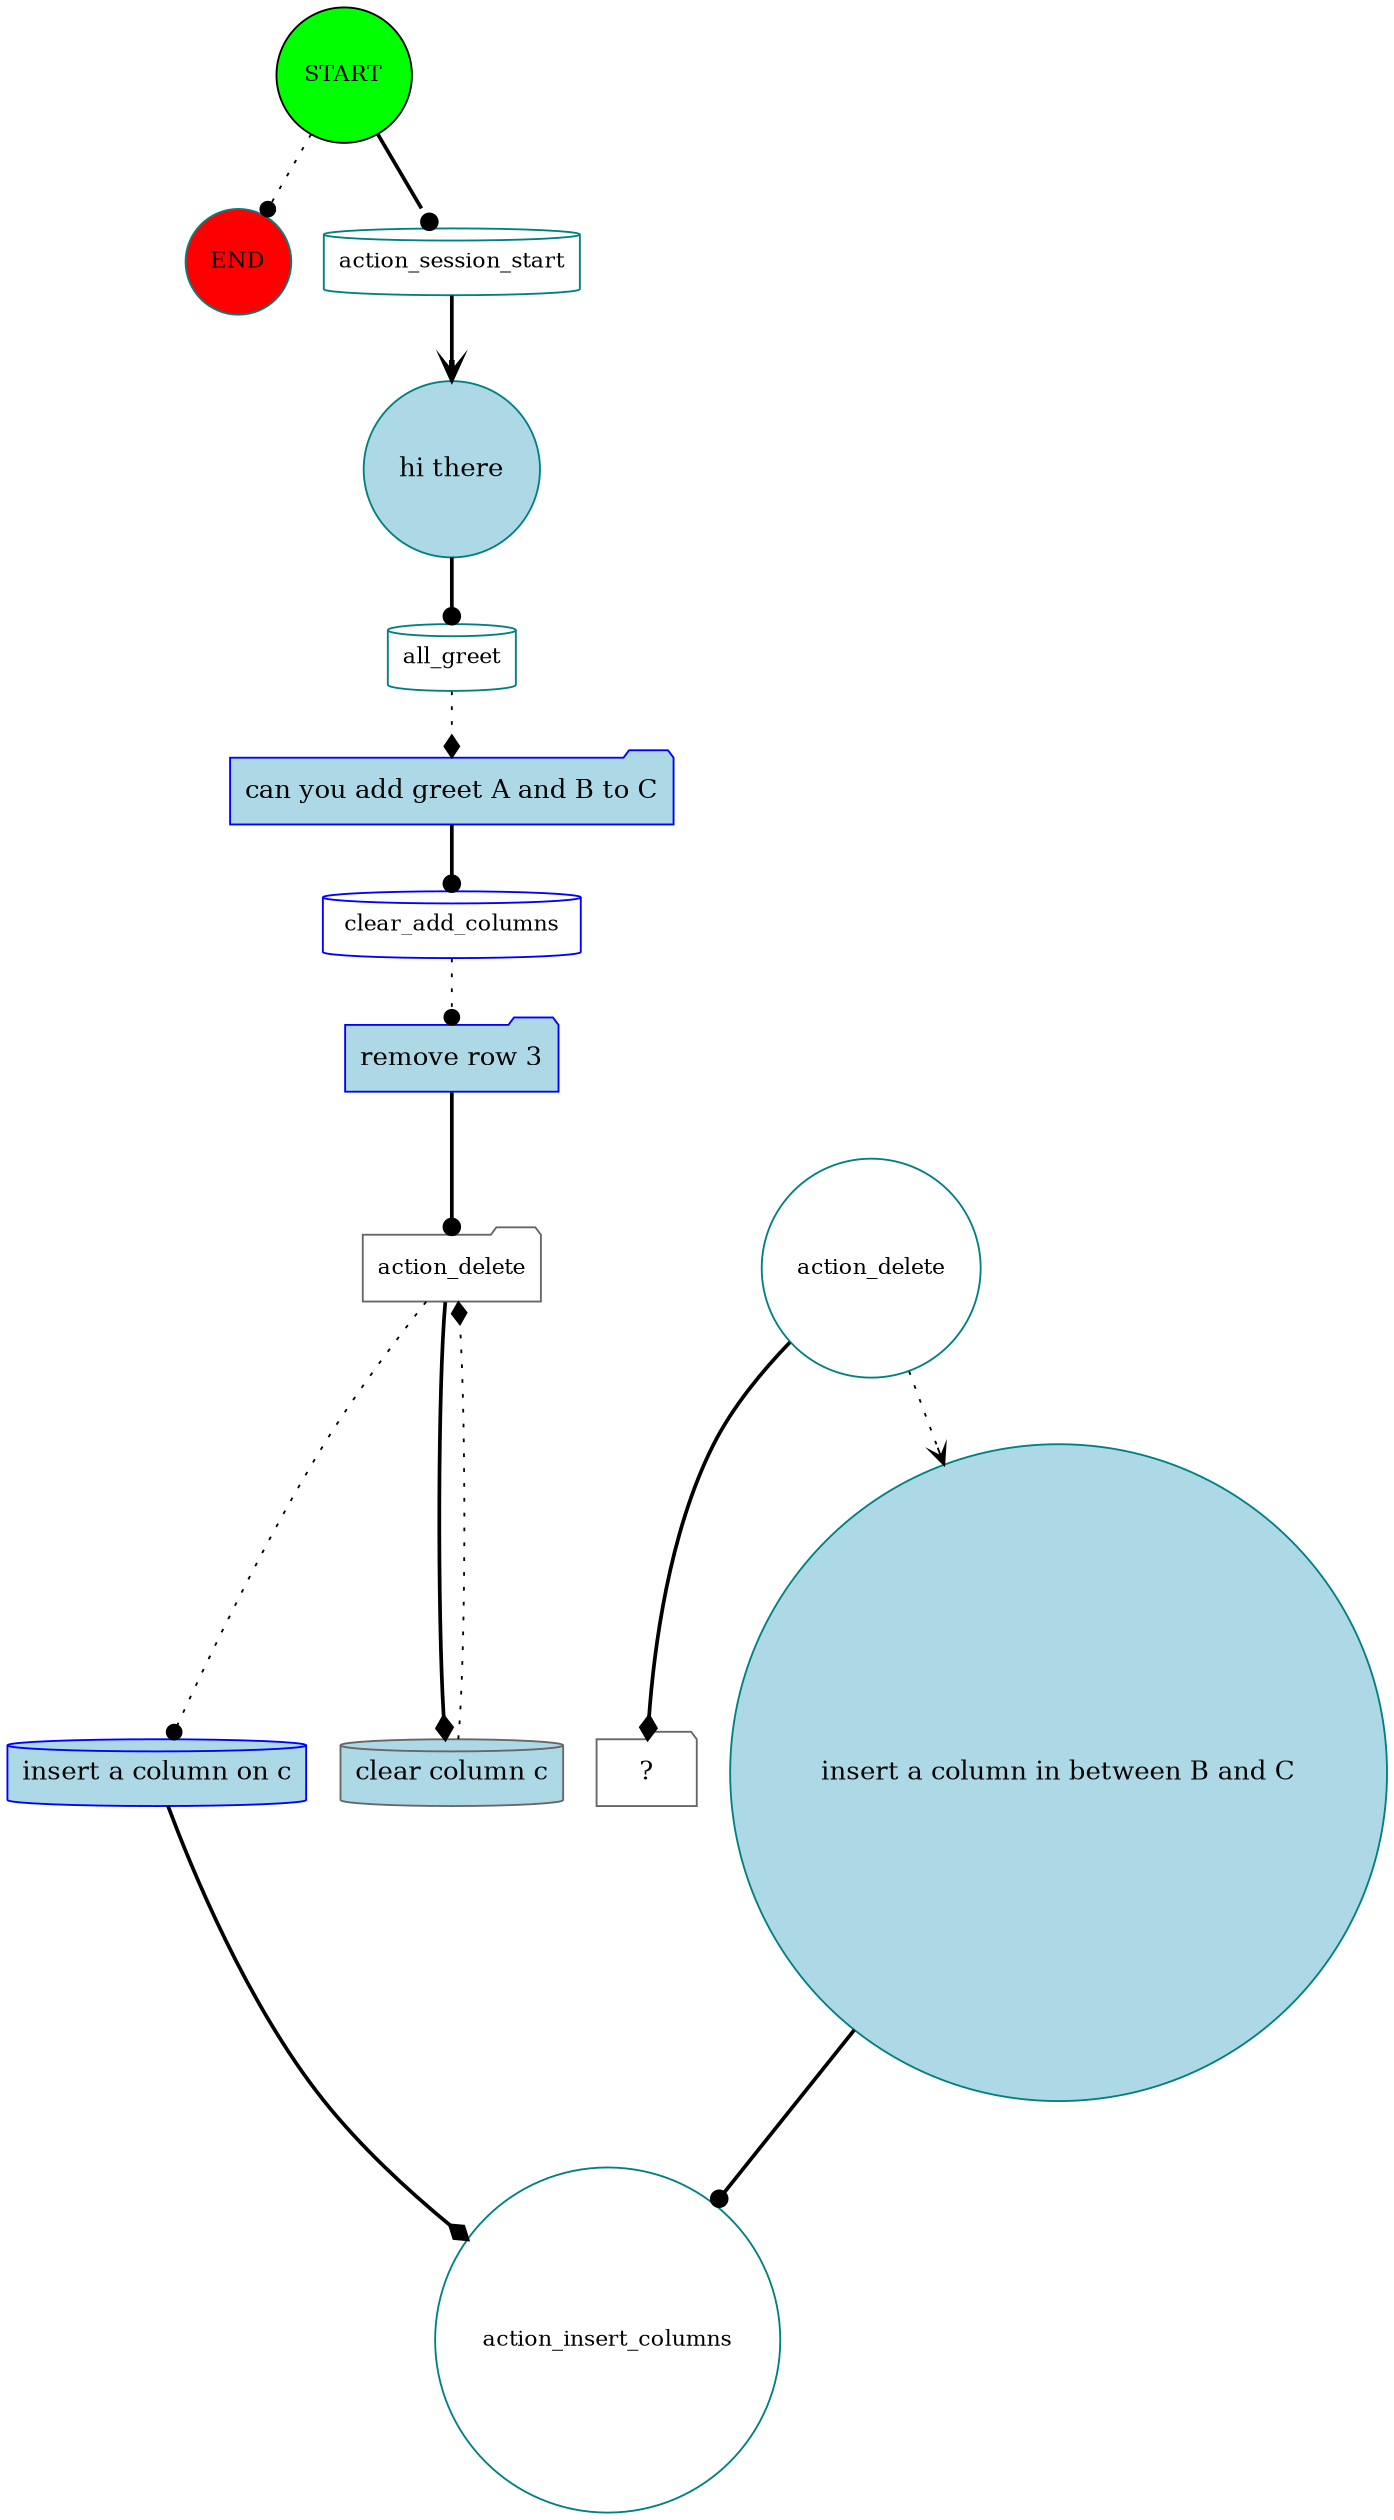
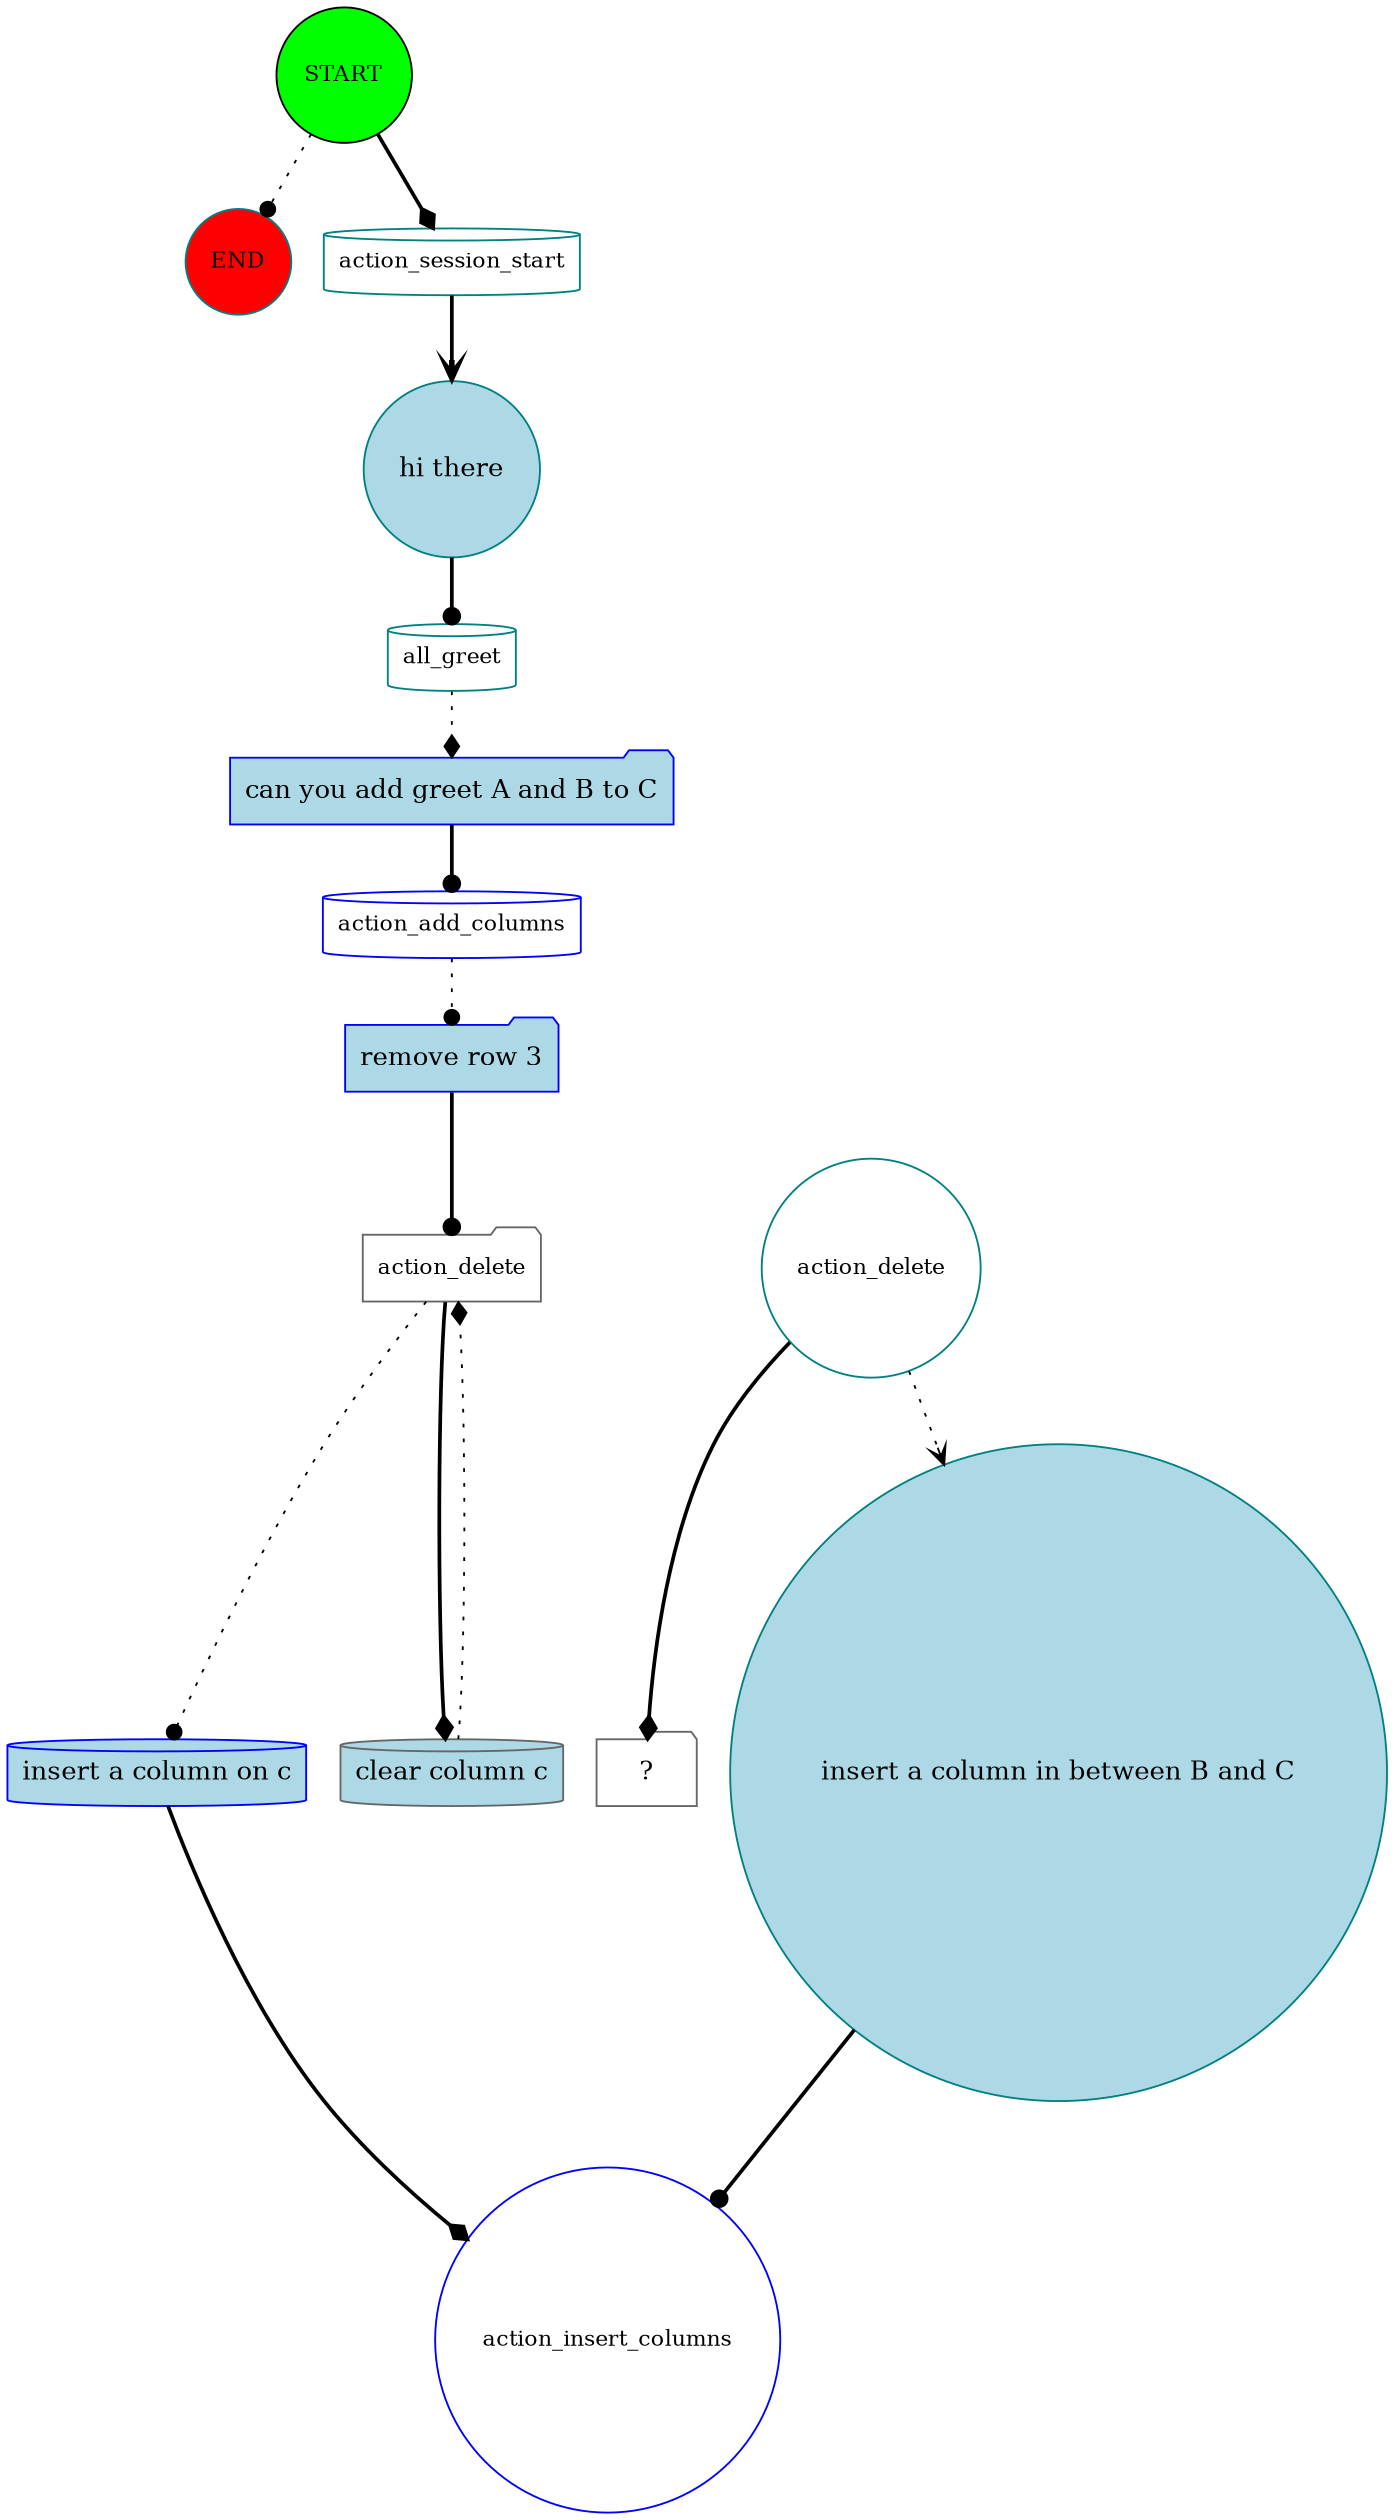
(400, 171) -> (400, 171)
(452, 925) -> (452, 925)
(608, 2340) -> (608, 2340)
